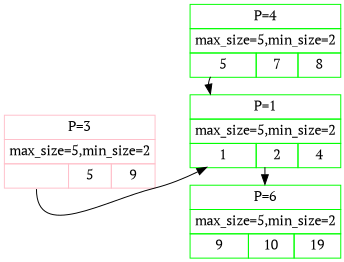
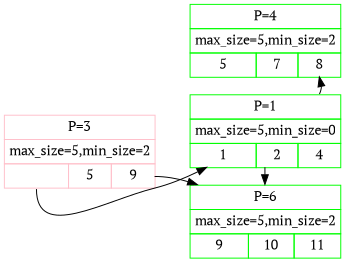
(209, 80) -> (321, 90)
(265, 131) -> (265, 131)
none -> (169, 178)
(317, 245) -> (317, 245)
